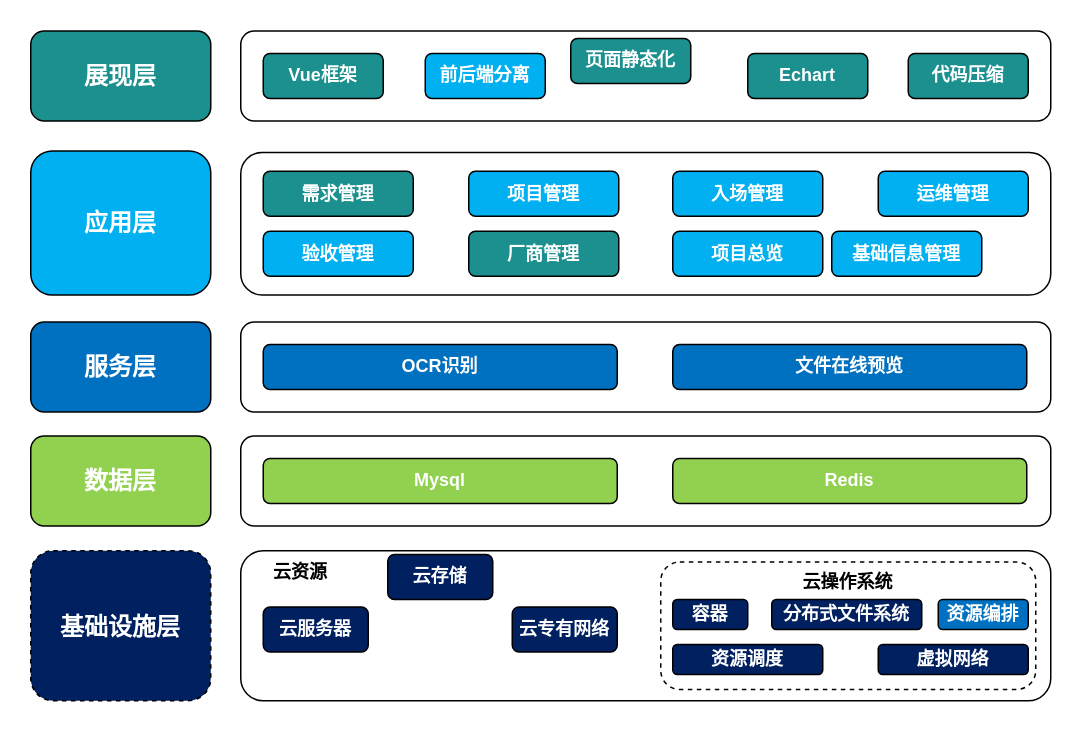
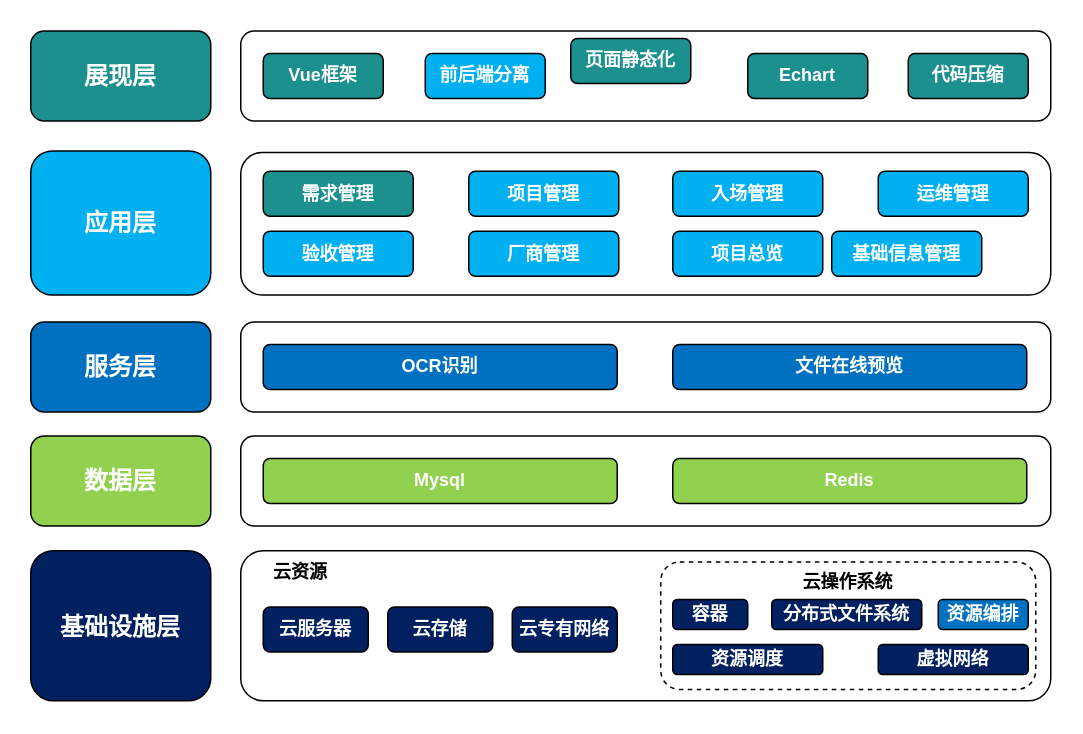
(544, 254) -> (544, 254)
(440, 577) -> (440, 629)
(121, 626) -> (121, 626)
